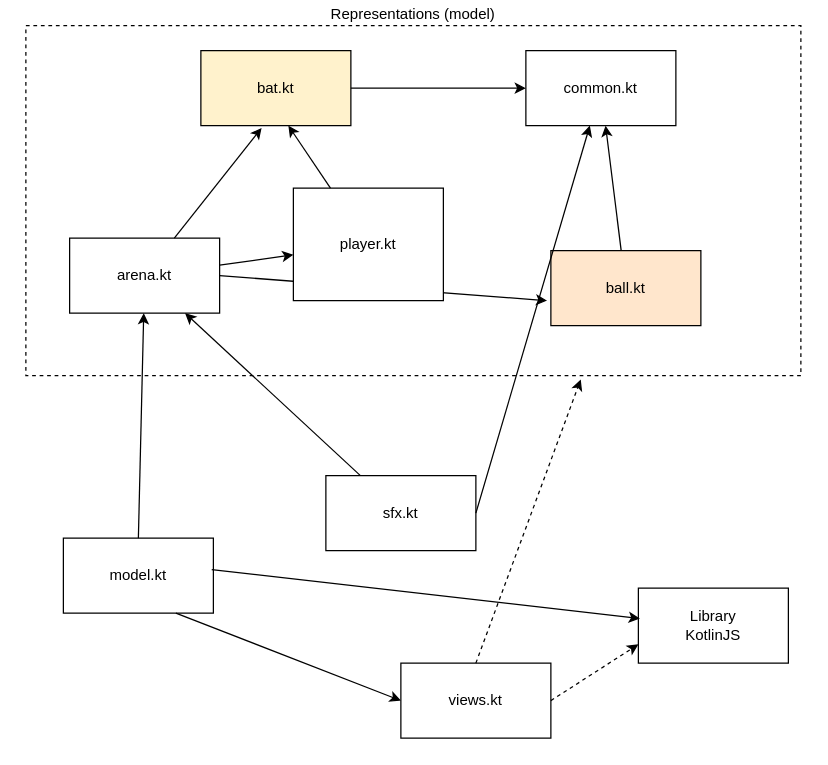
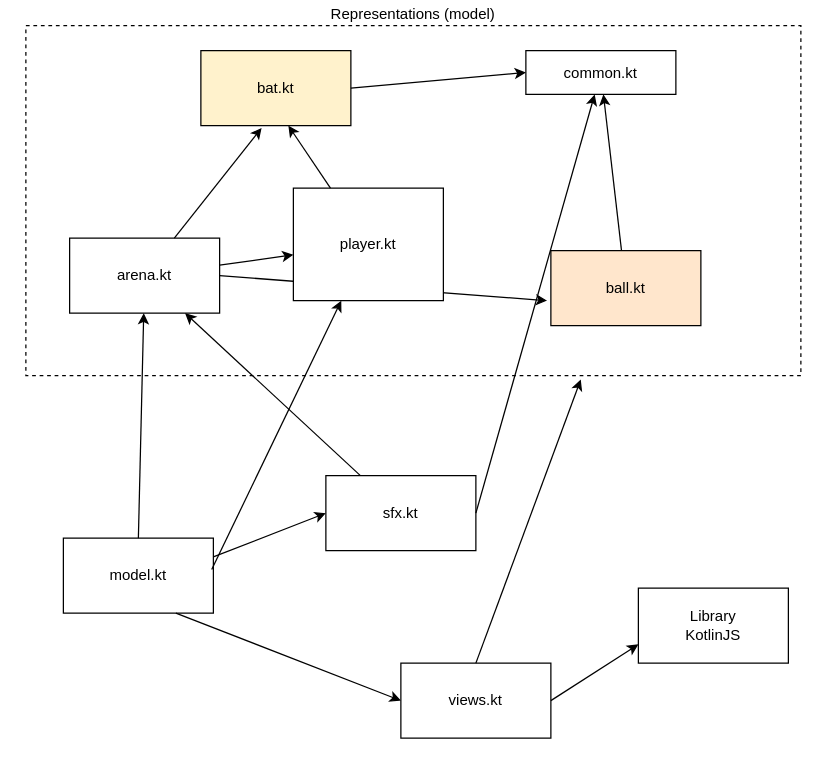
(601, 88) -> (601, 73)
(527, 524) -> (527, 524)
none -> (266, 536)
(422, 594) -> (275, 439)
(592, 674) -> (592, 674)
